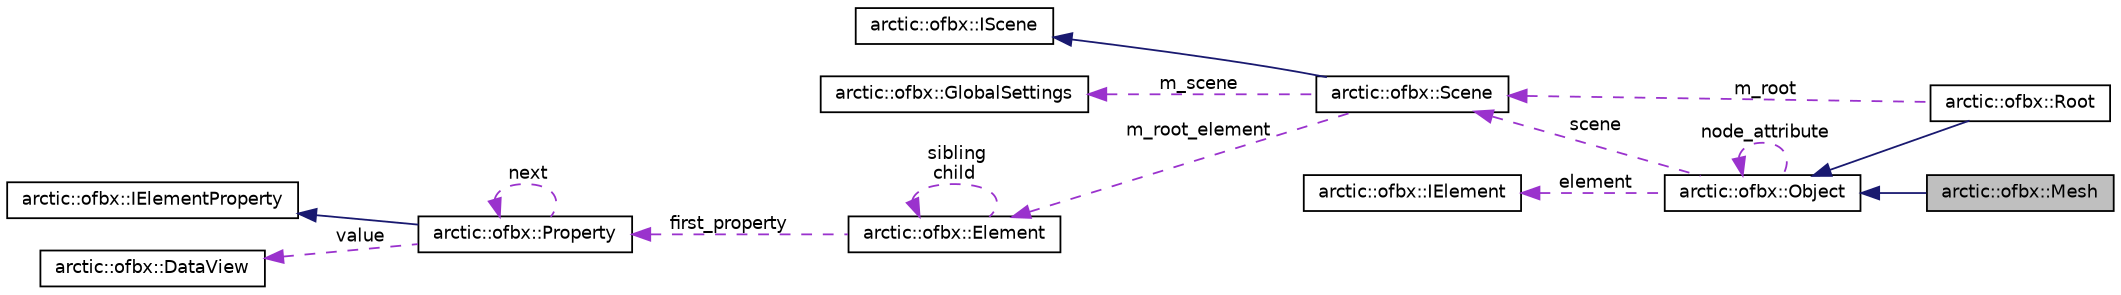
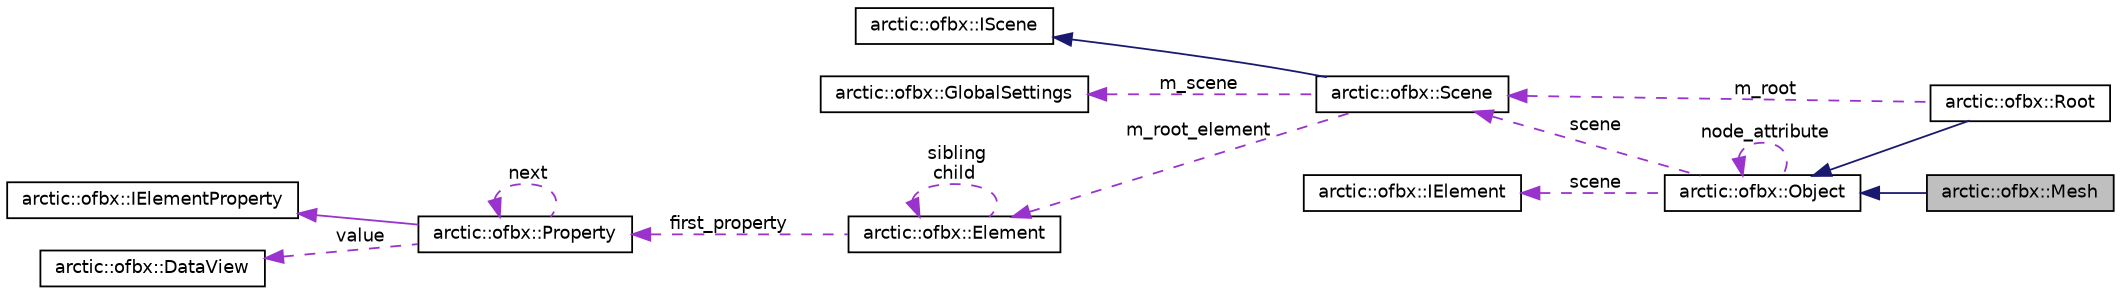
(1593, 183) -> (1593, 183)
(367, 220) -> (367, 220)
